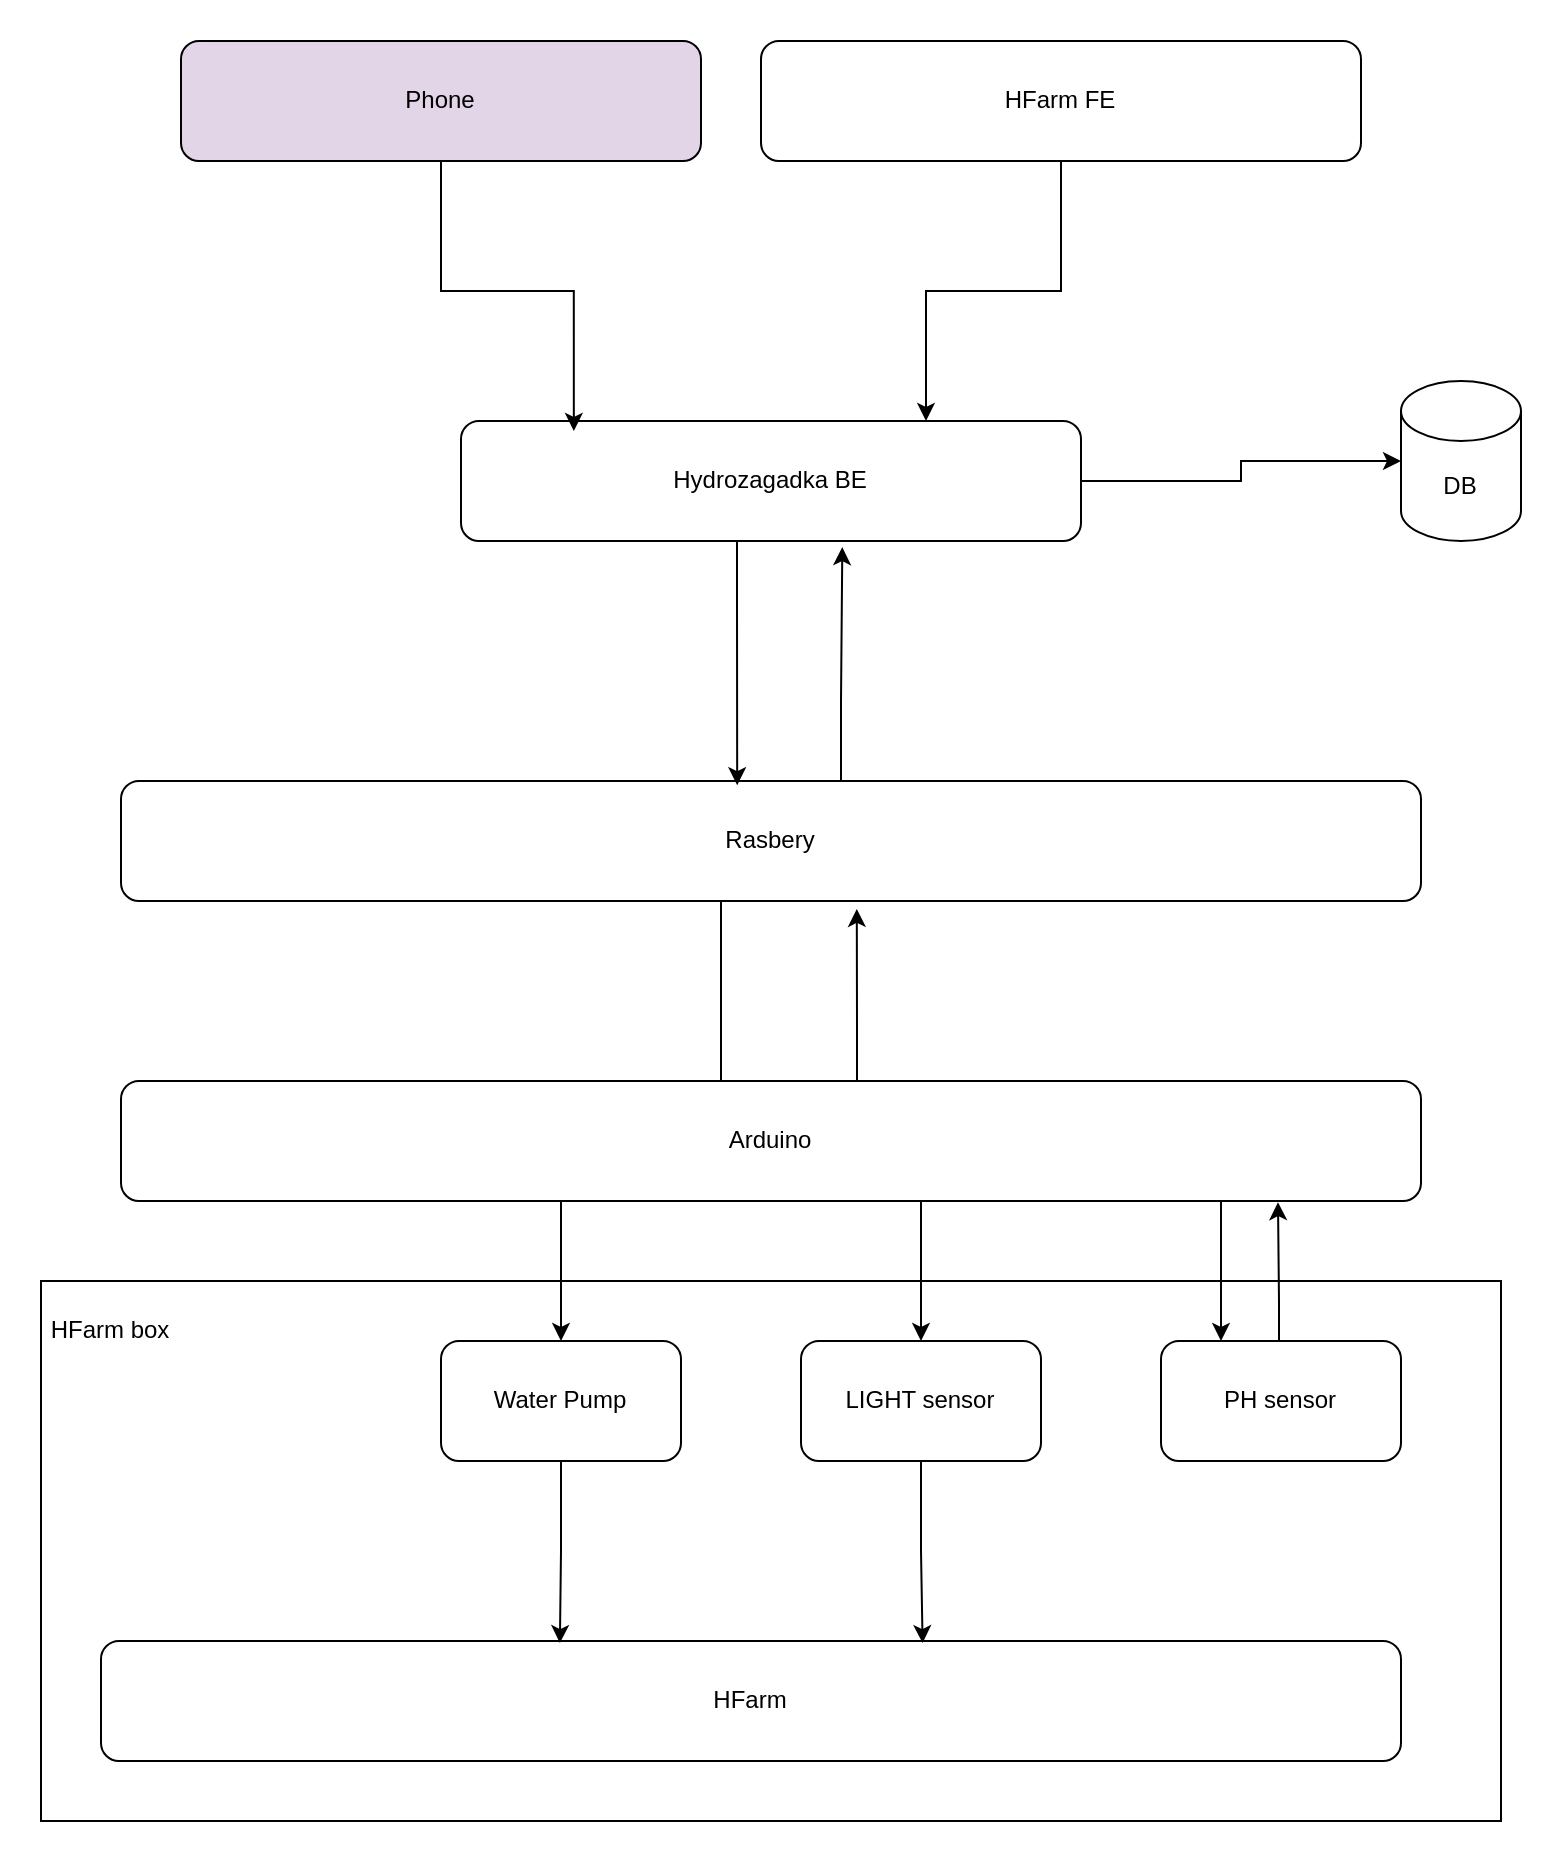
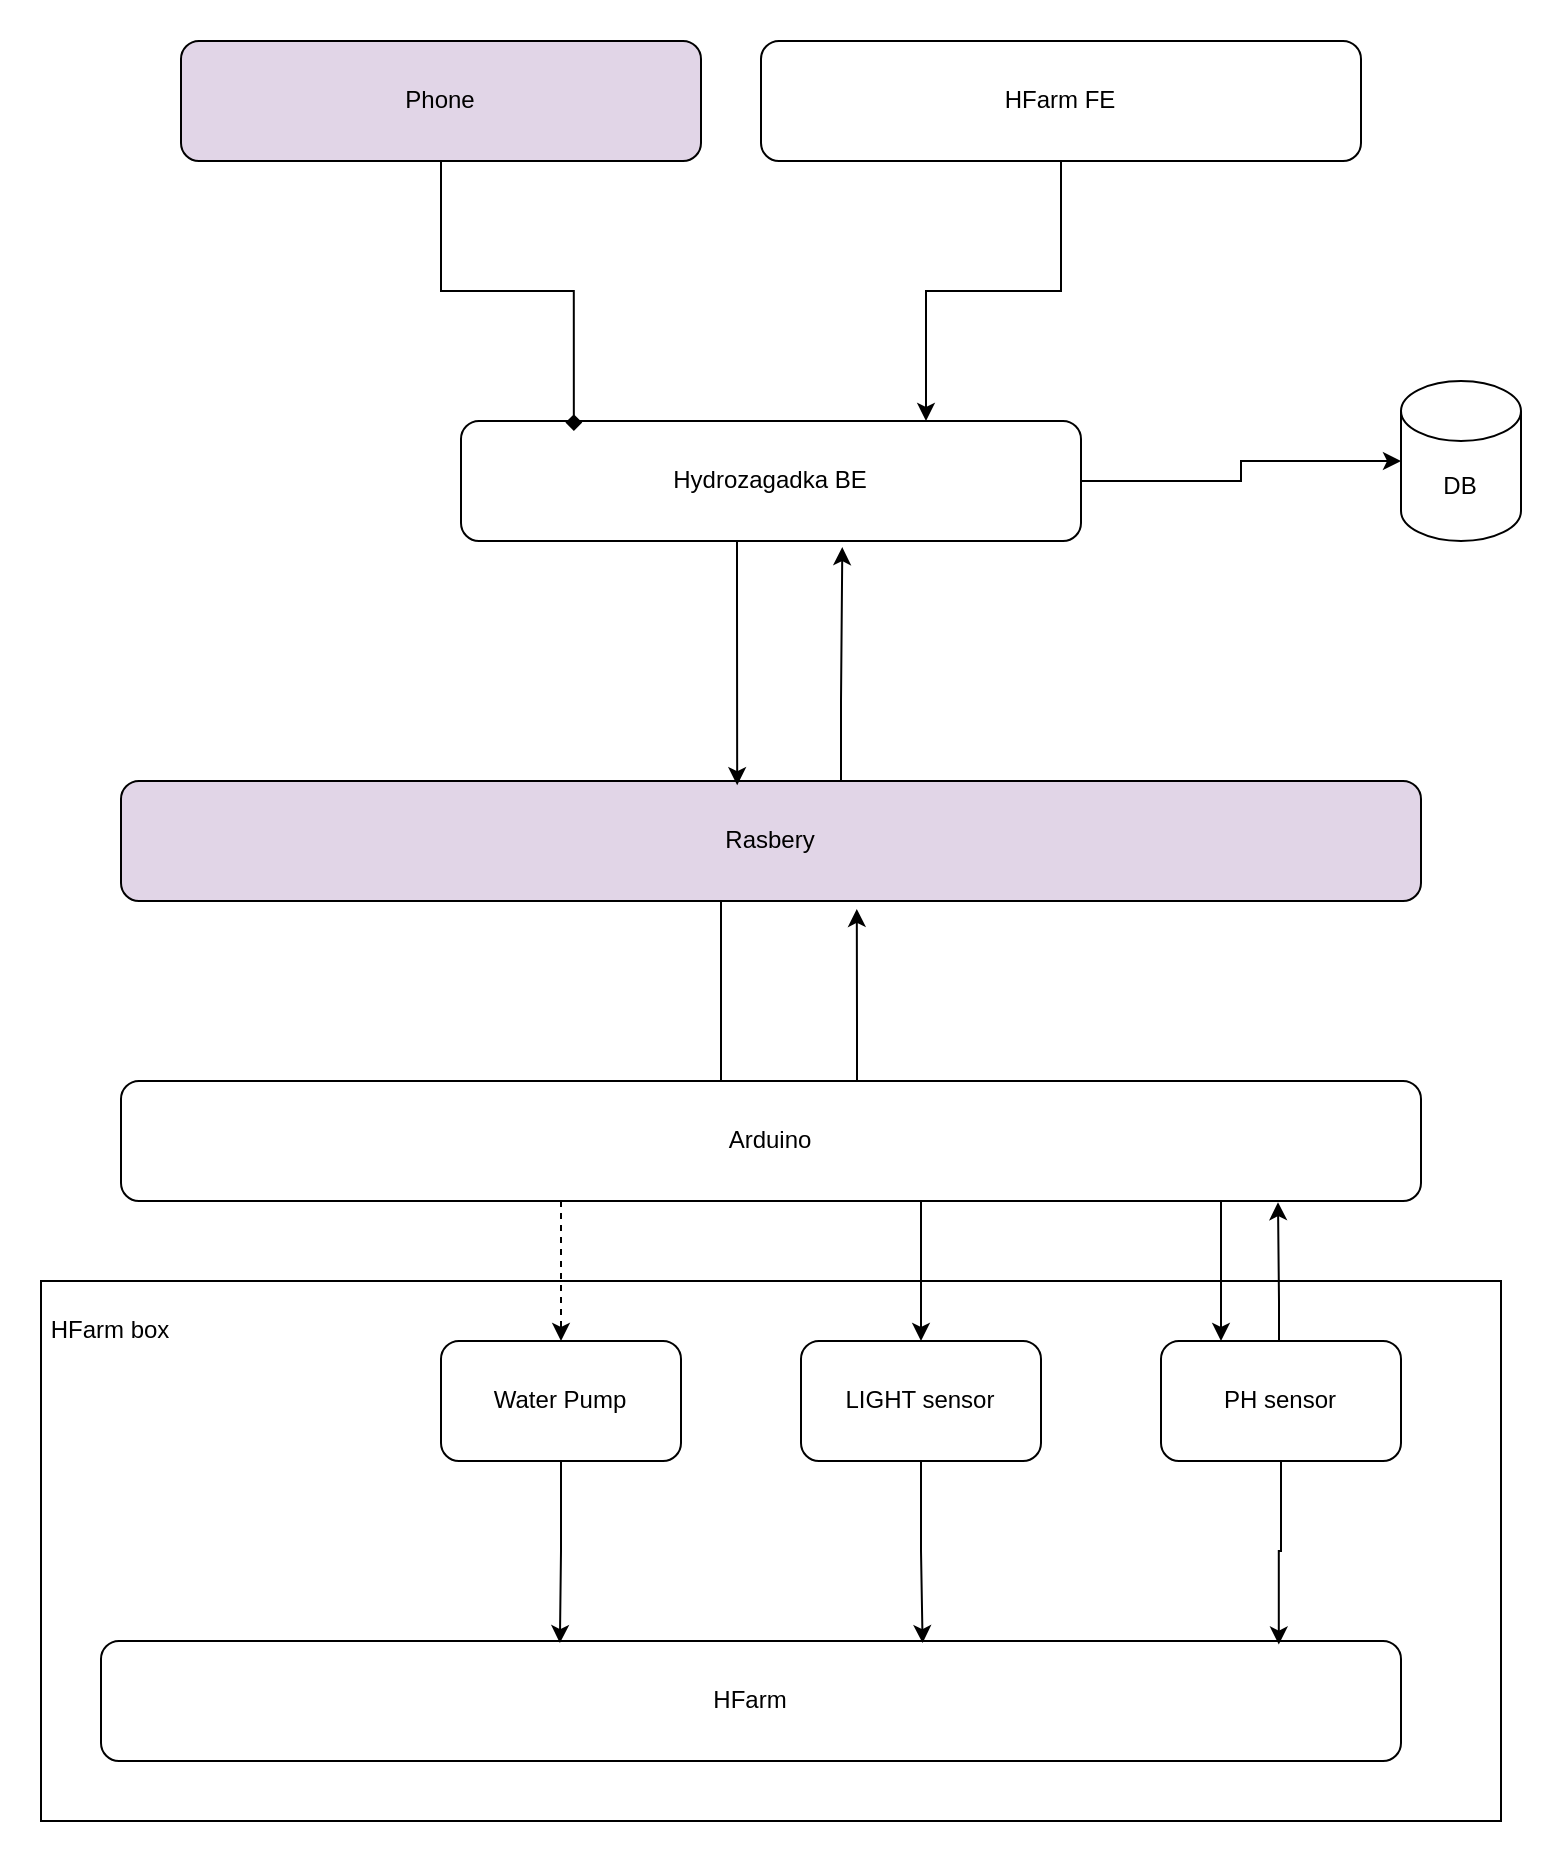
(574, 416) -> (574, 415)
(771, 841) -> (771, 841)
(561, 1262) -> (561, 1262)
none -> (1281, 1547)
